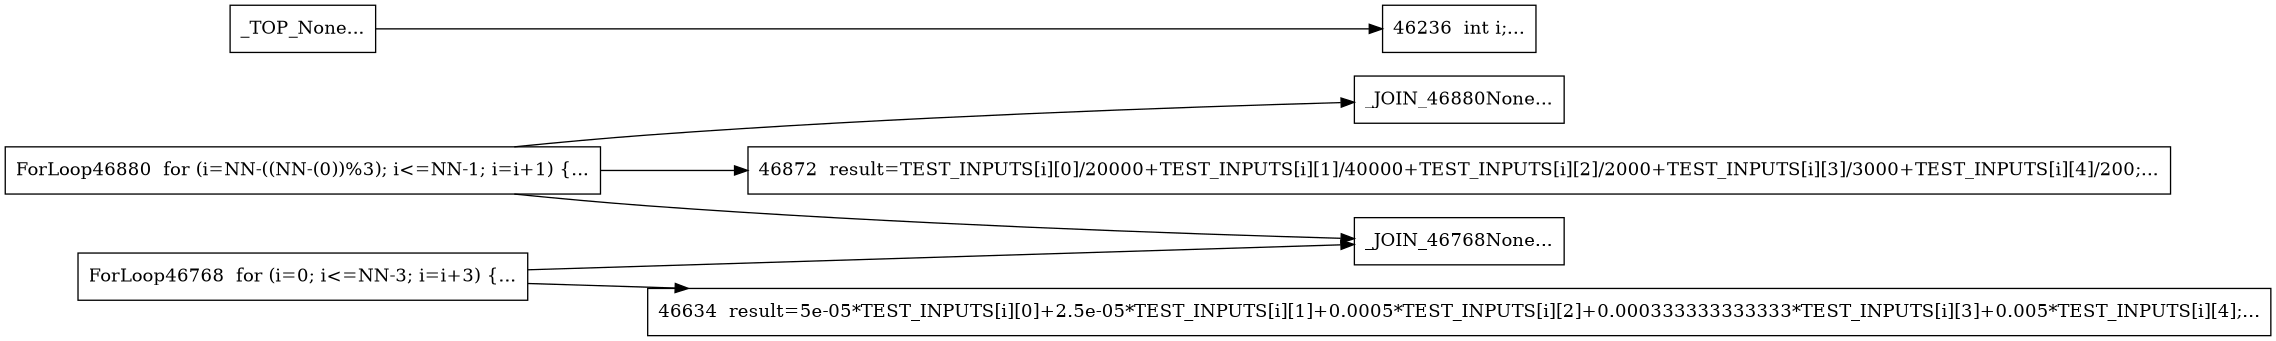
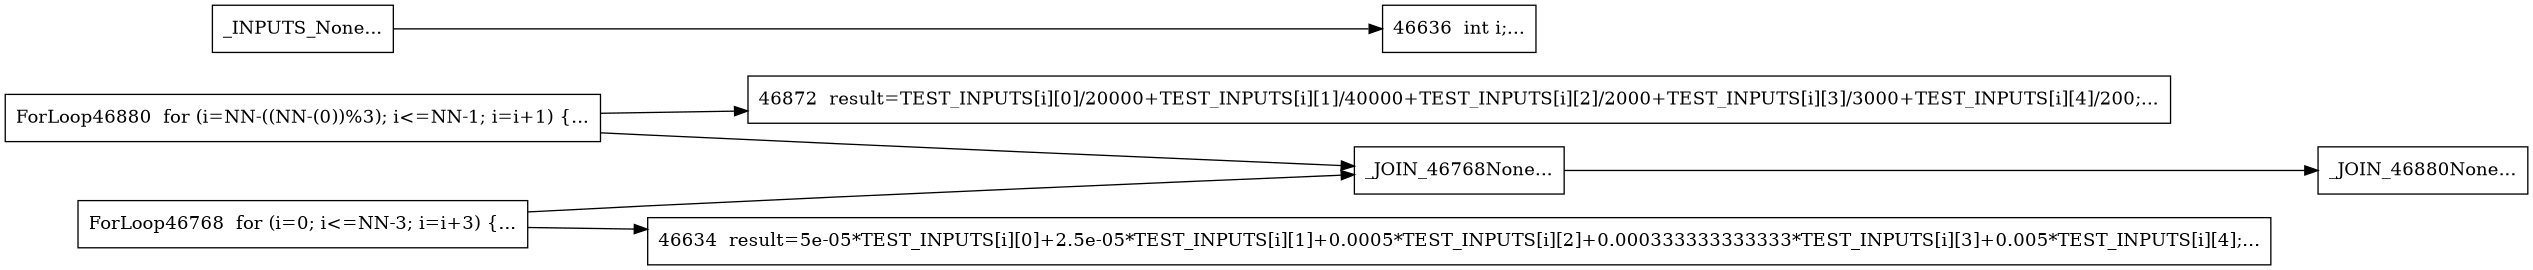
(303, 29) -> (303, 29)
(1459, 29) -> (1459, 29)
(927, 118) -> (1934, 170)
